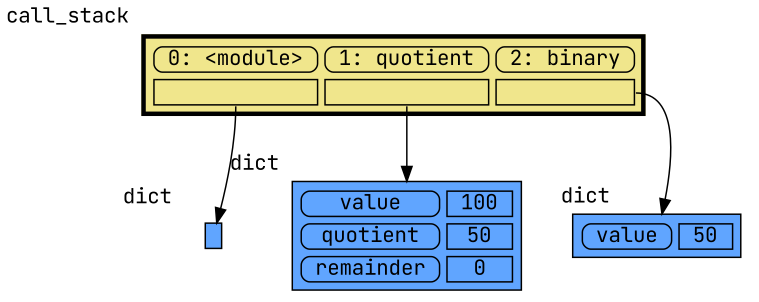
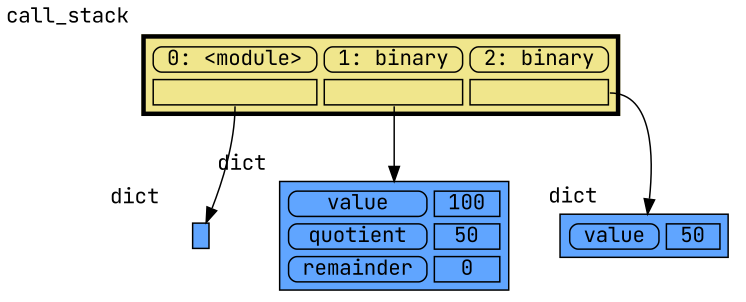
(407, 59) -> (393, 59)
